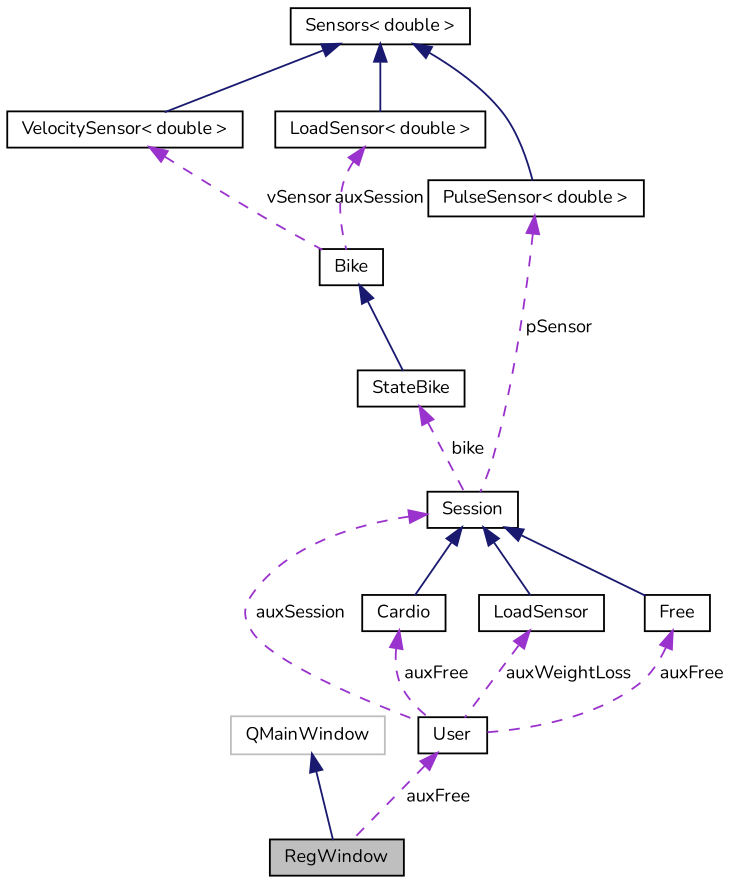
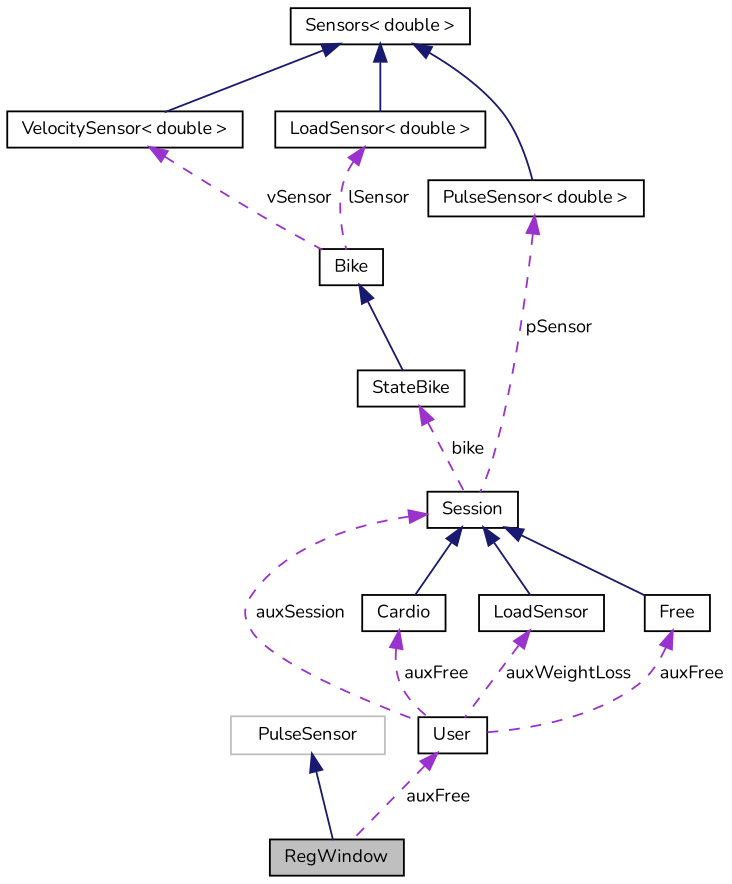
(378, 198) -> (378, 198)
(308, 735) -> (308, 735)
